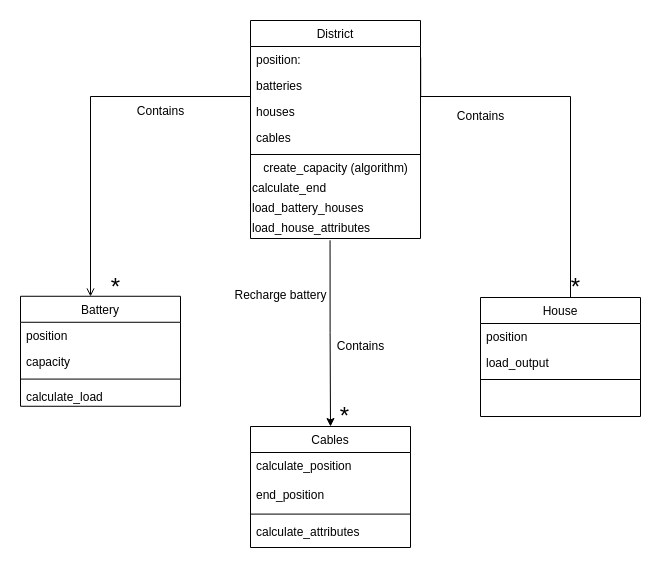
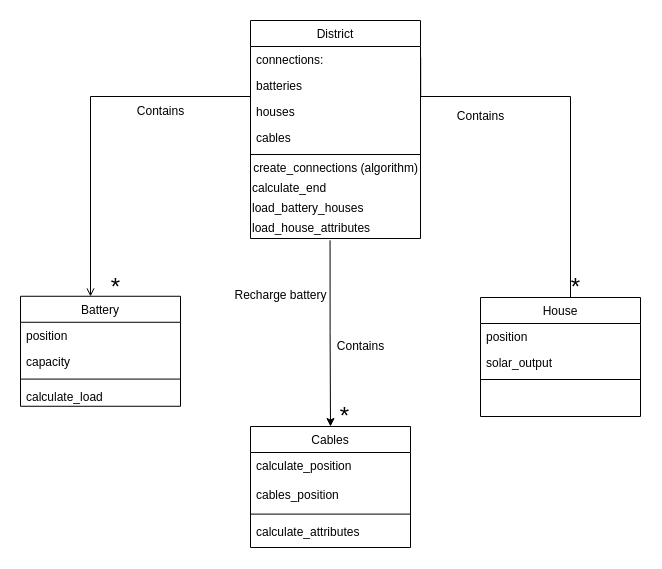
(282, 60) -> (293, 60)
(336, 169) -> (336, 169)
(521, 363) -> (525, 363)
(293, 495) -> (302, 495)
